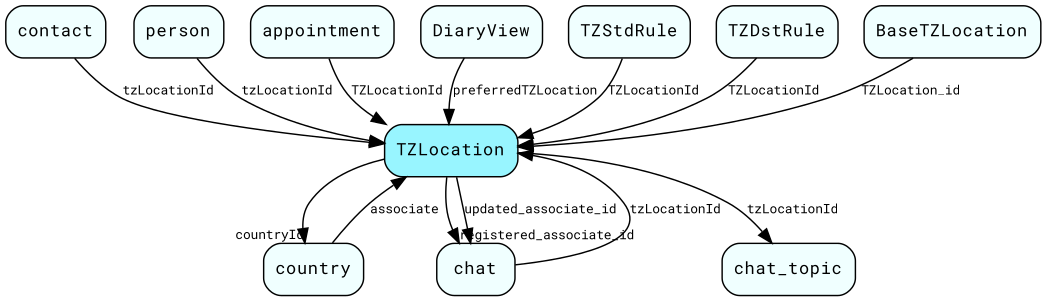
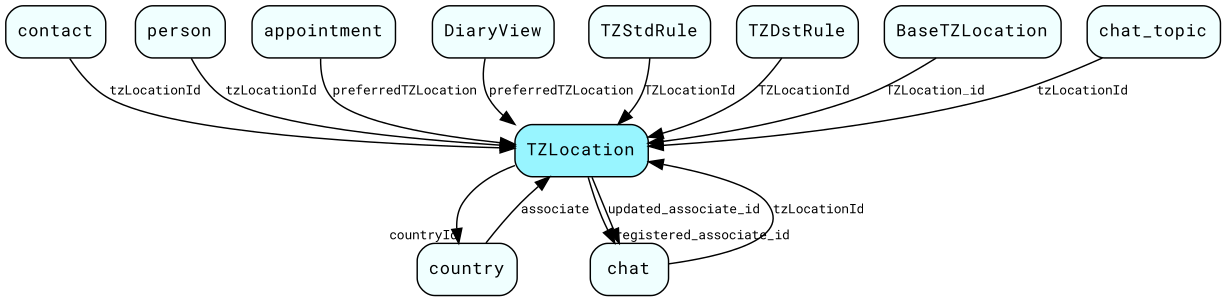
(398, 91) -> (405, 91)
(648, 172) -> (887, 120)
